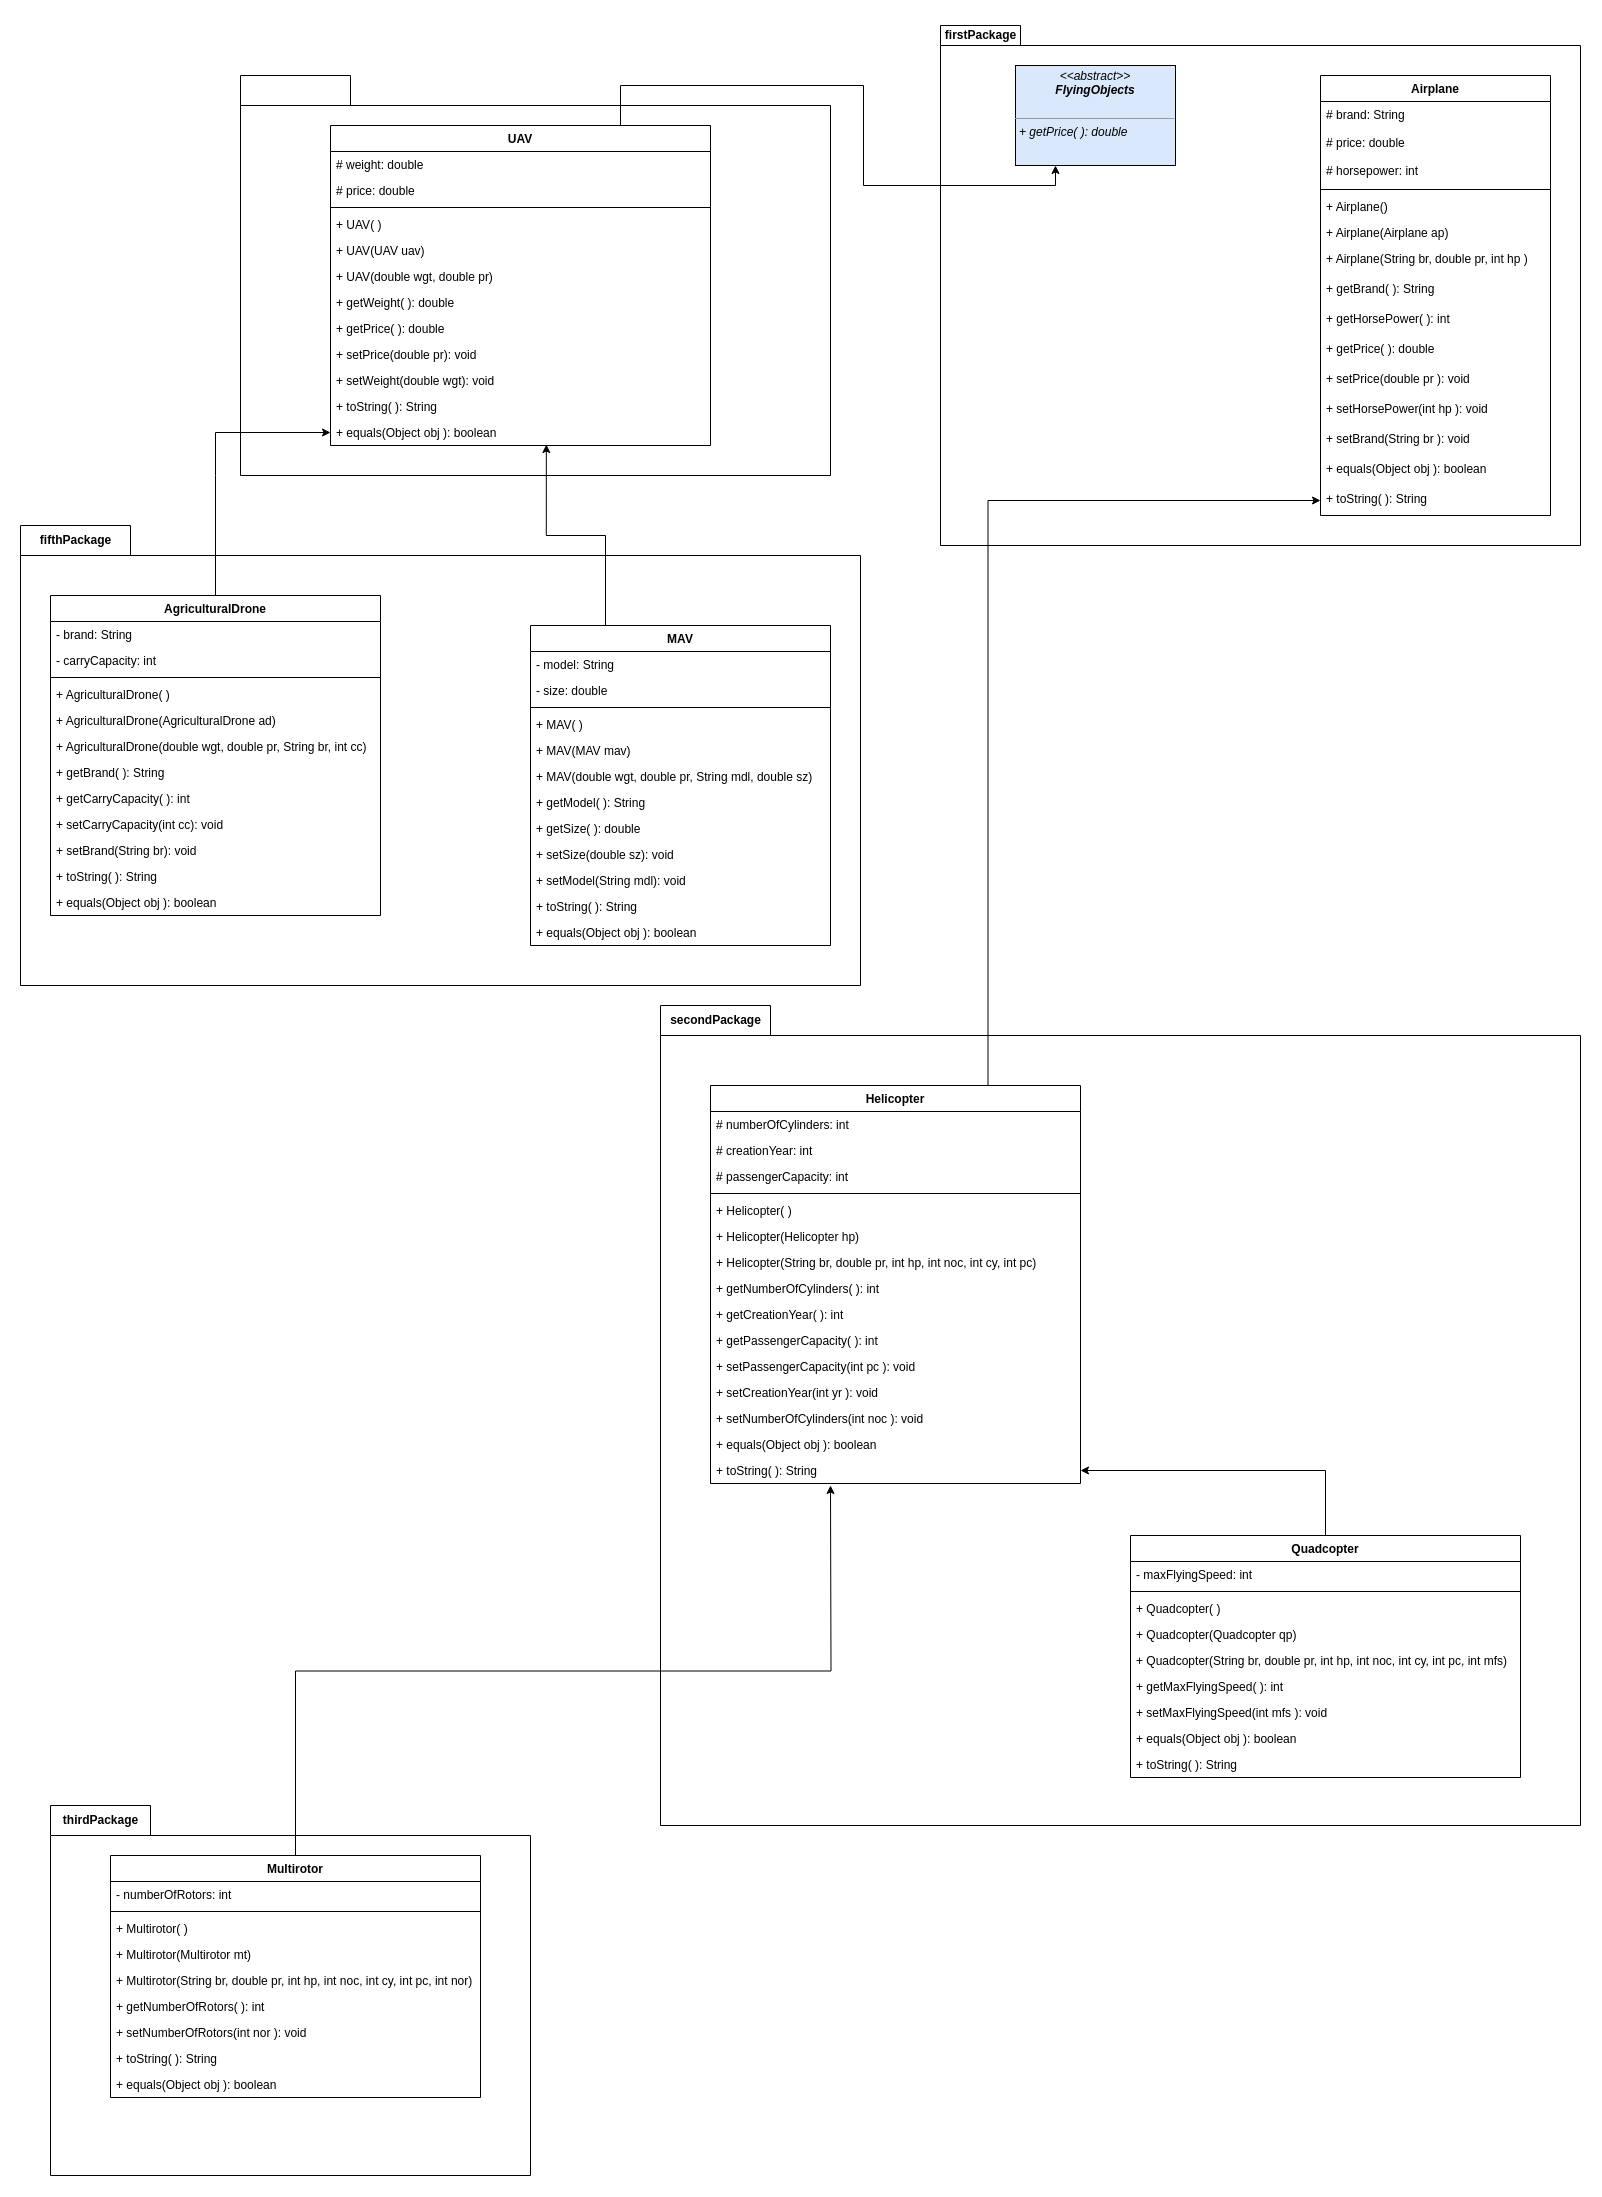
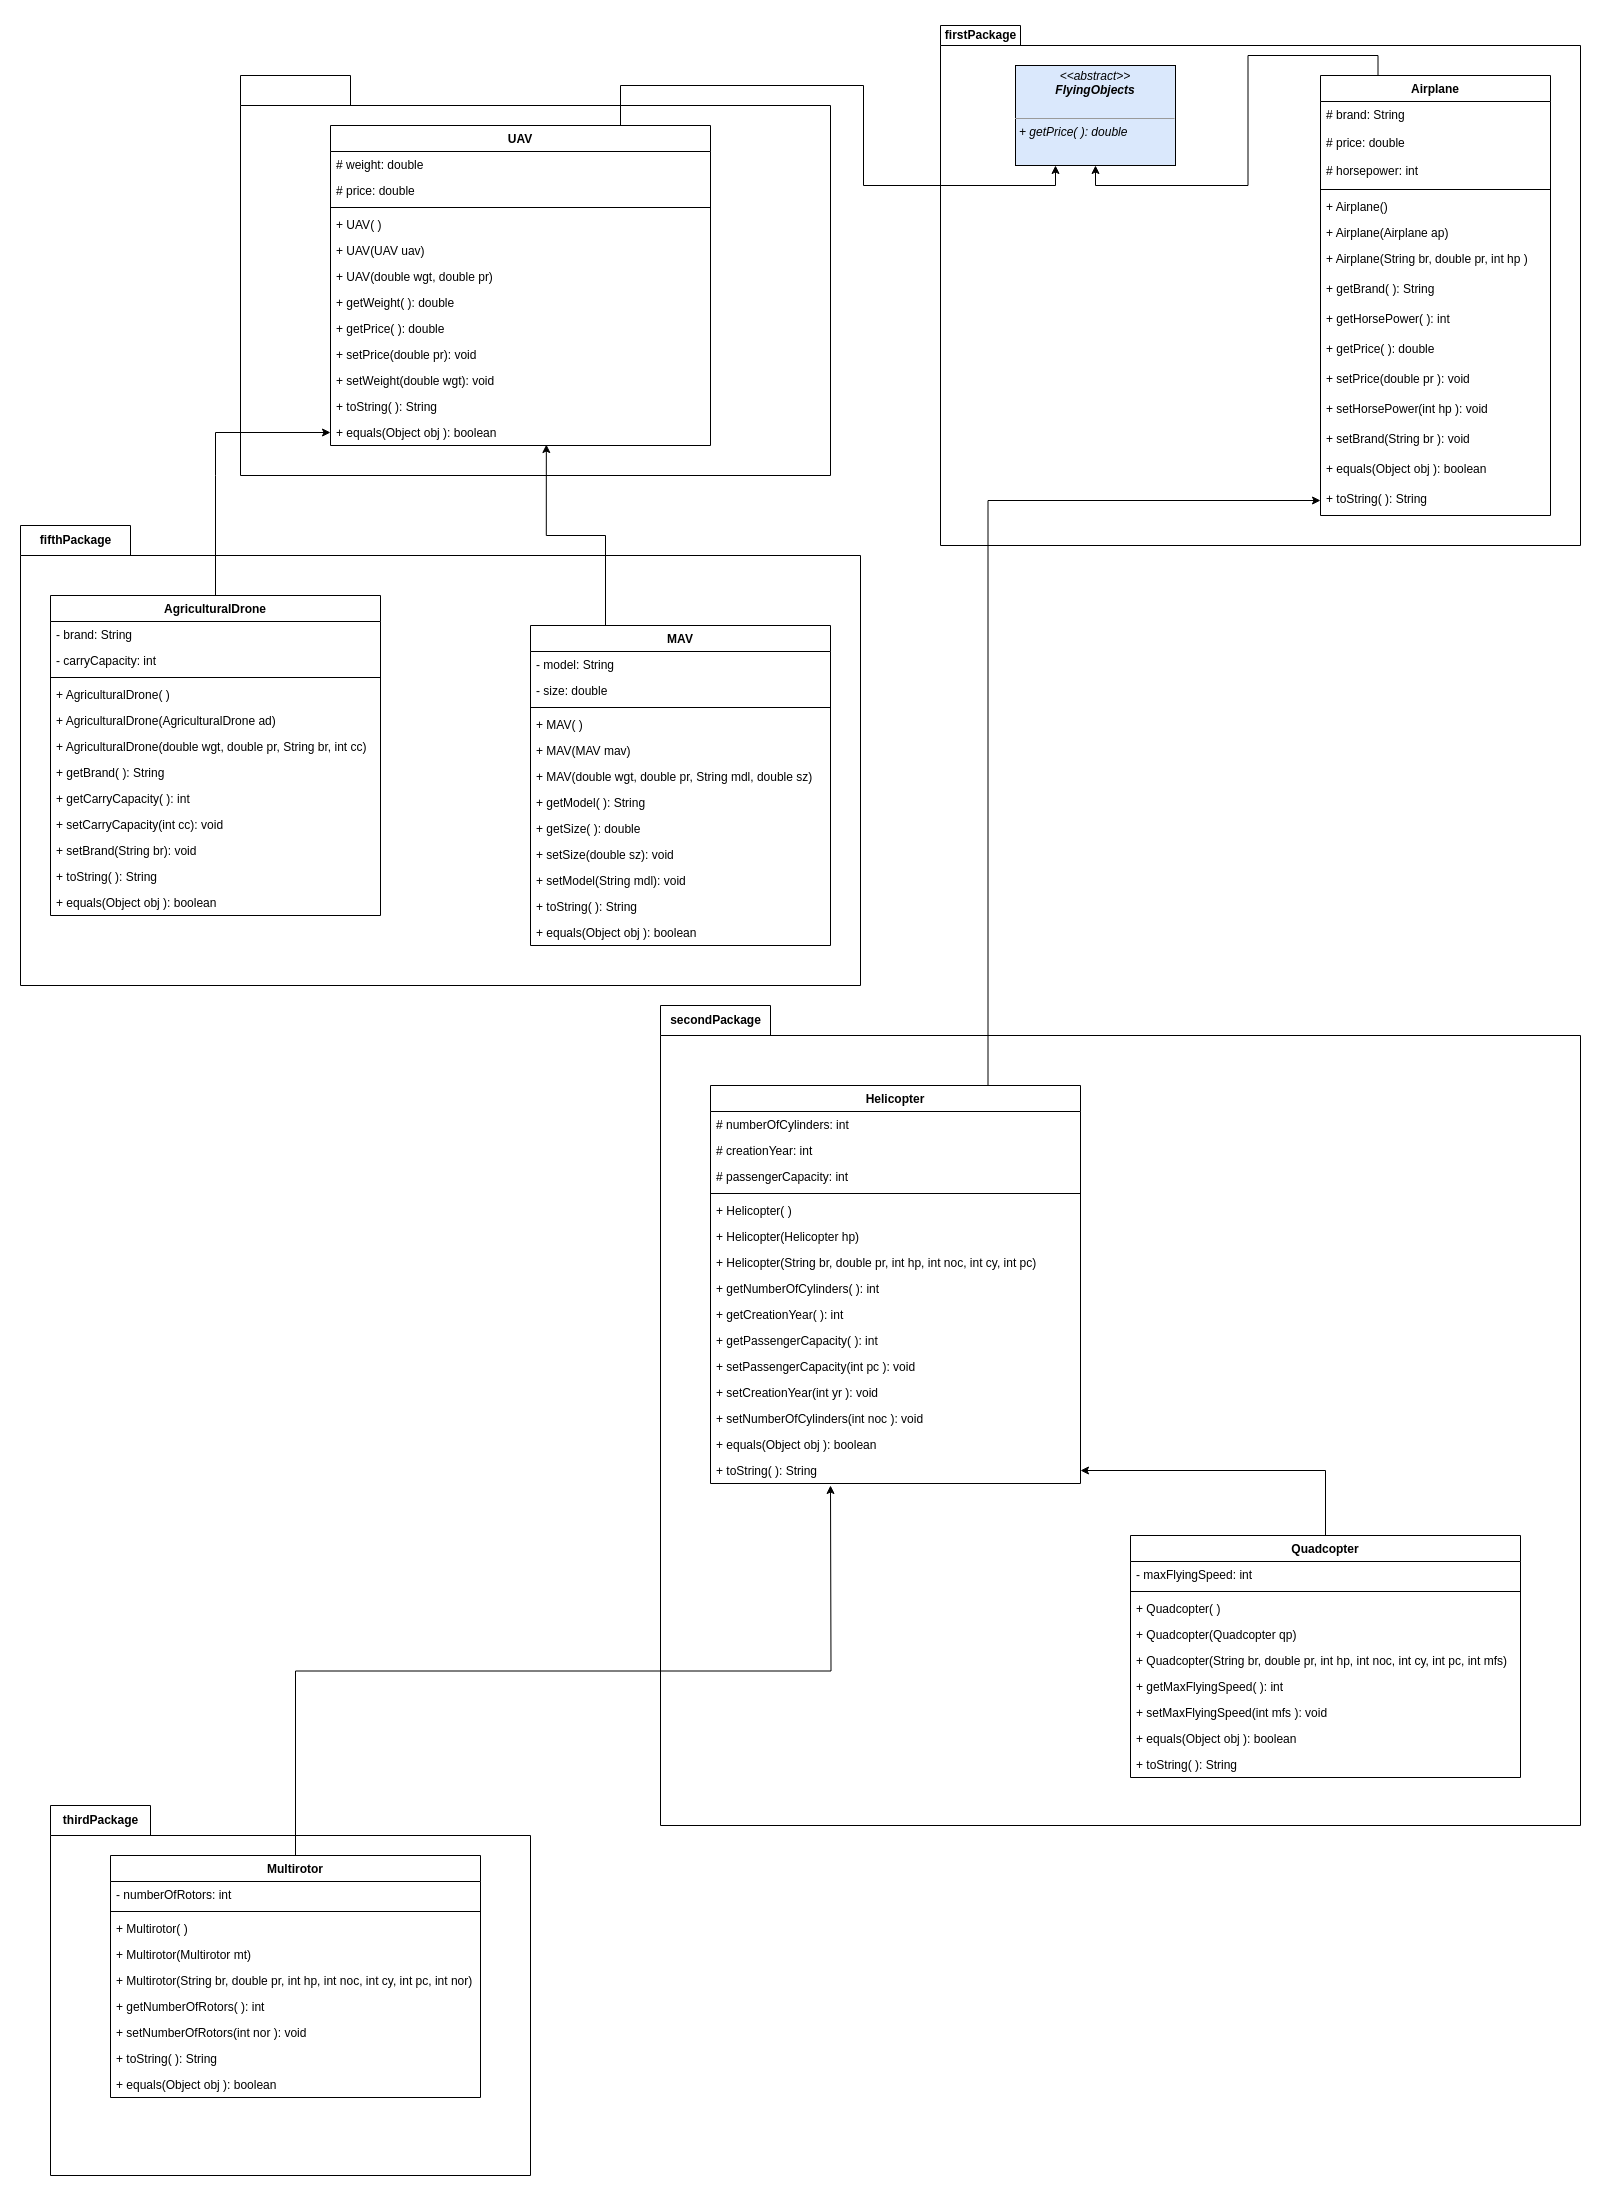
none -> (1248, 128)
